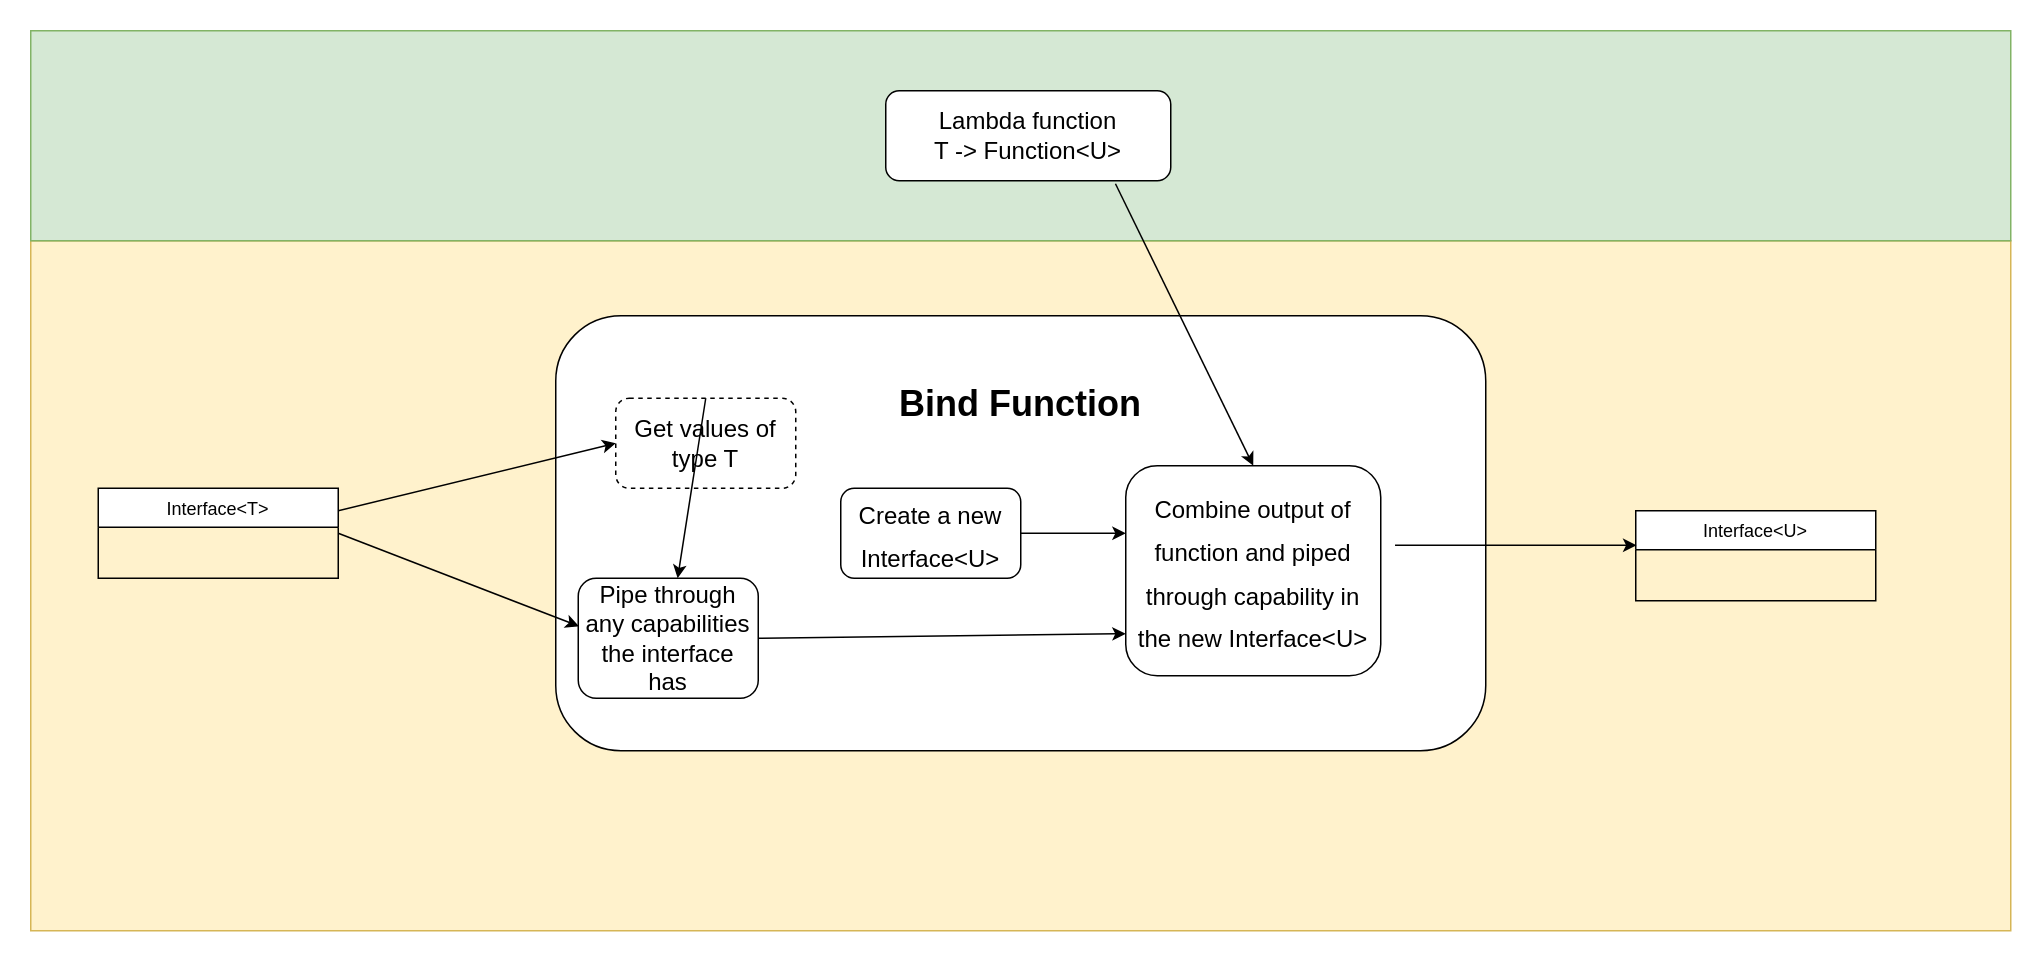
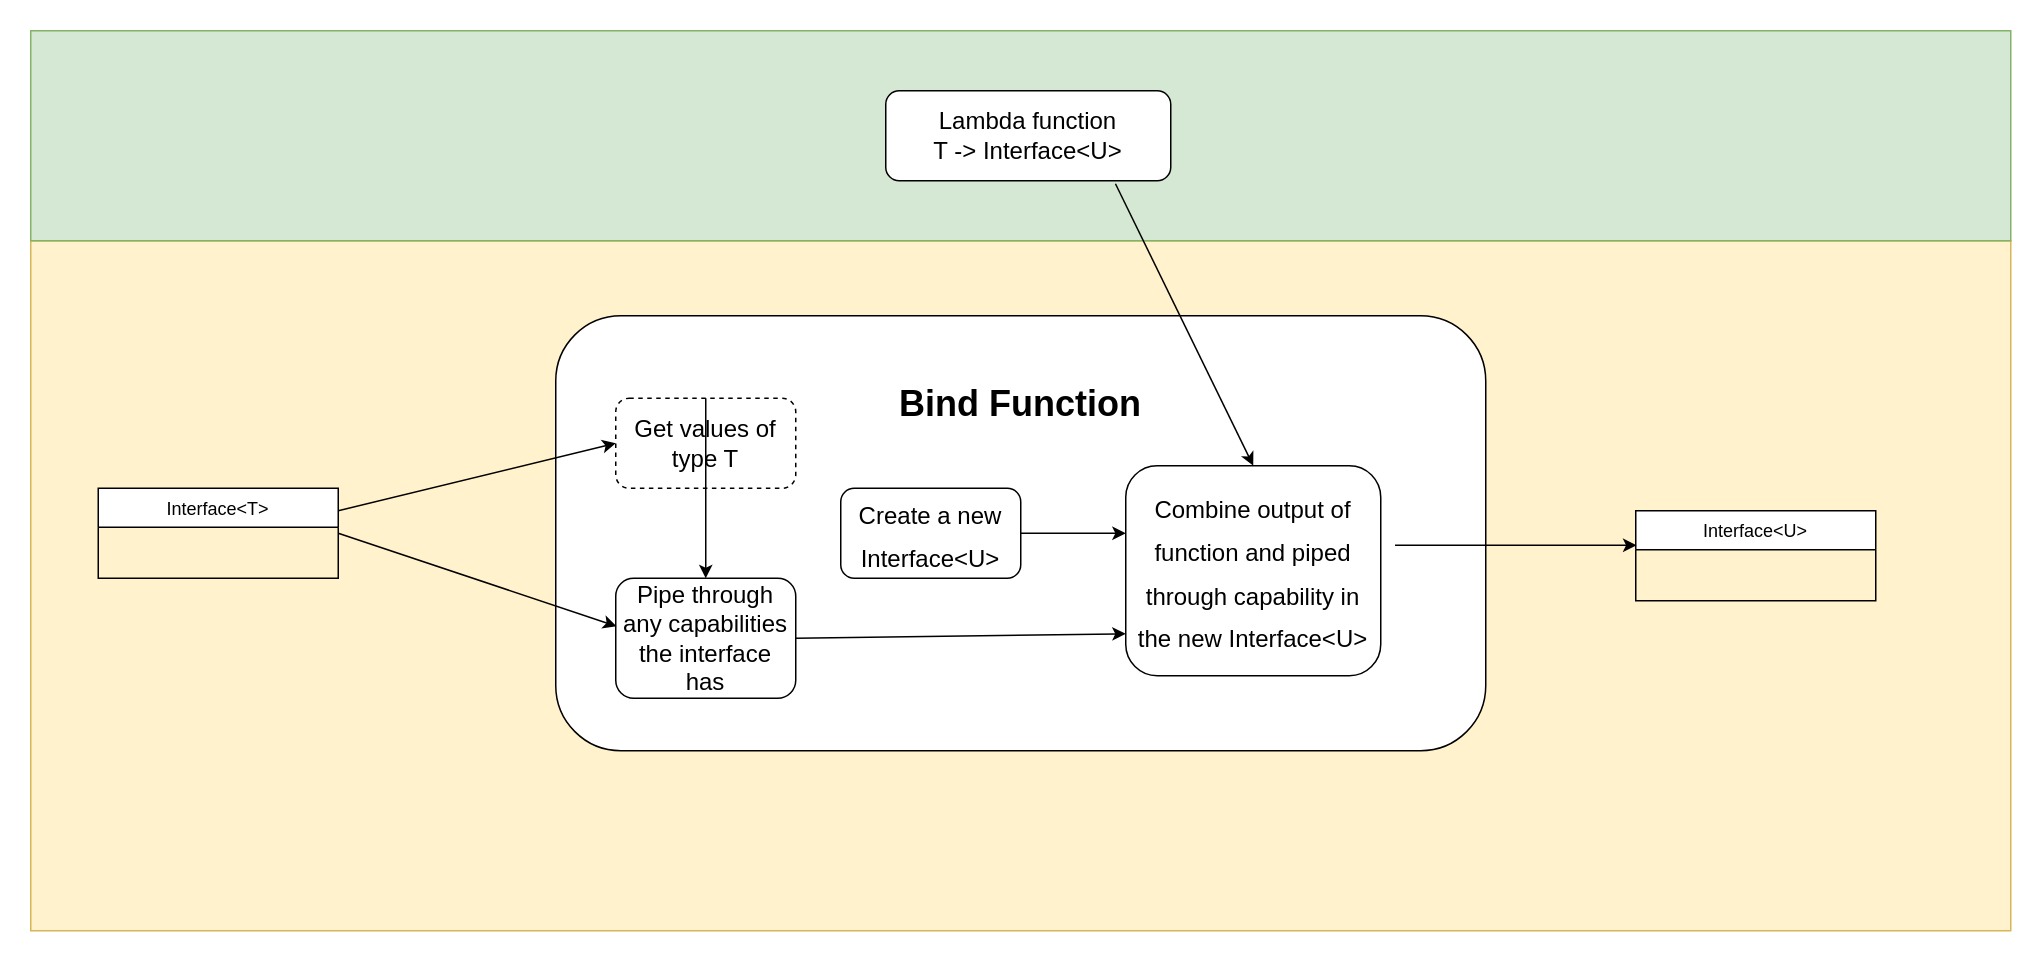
(1028, 136) -> (1028, 136)
(668, 638) -> (706, 638)
